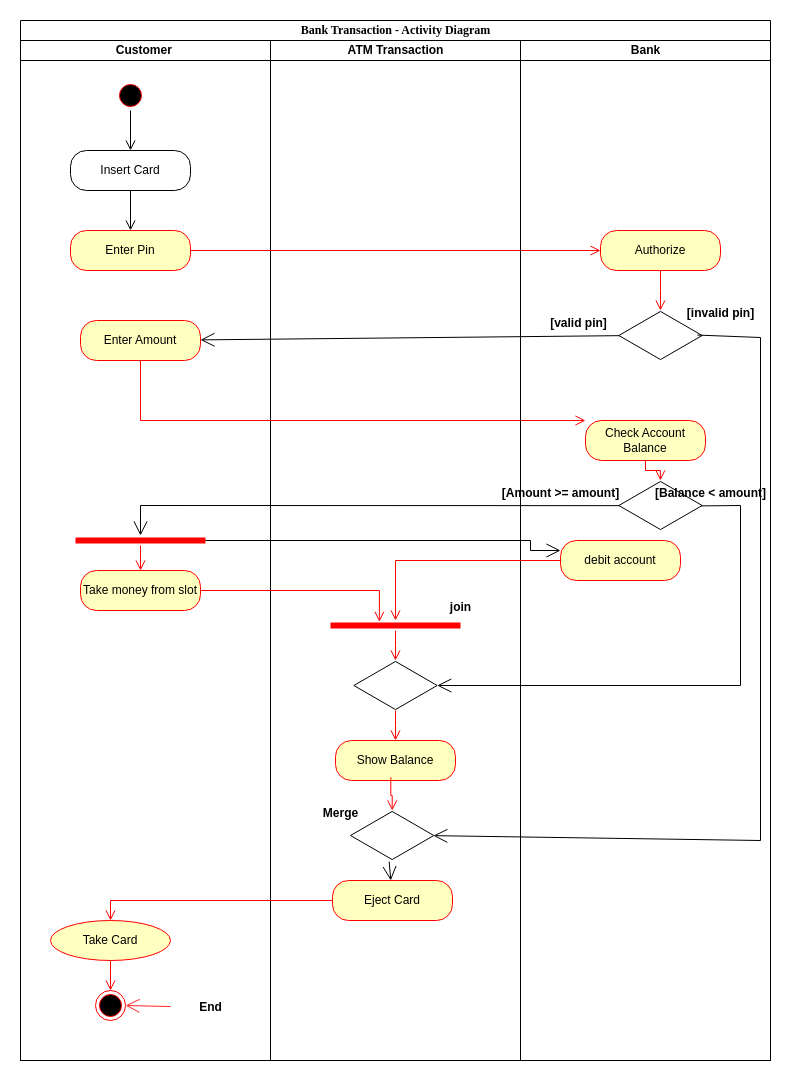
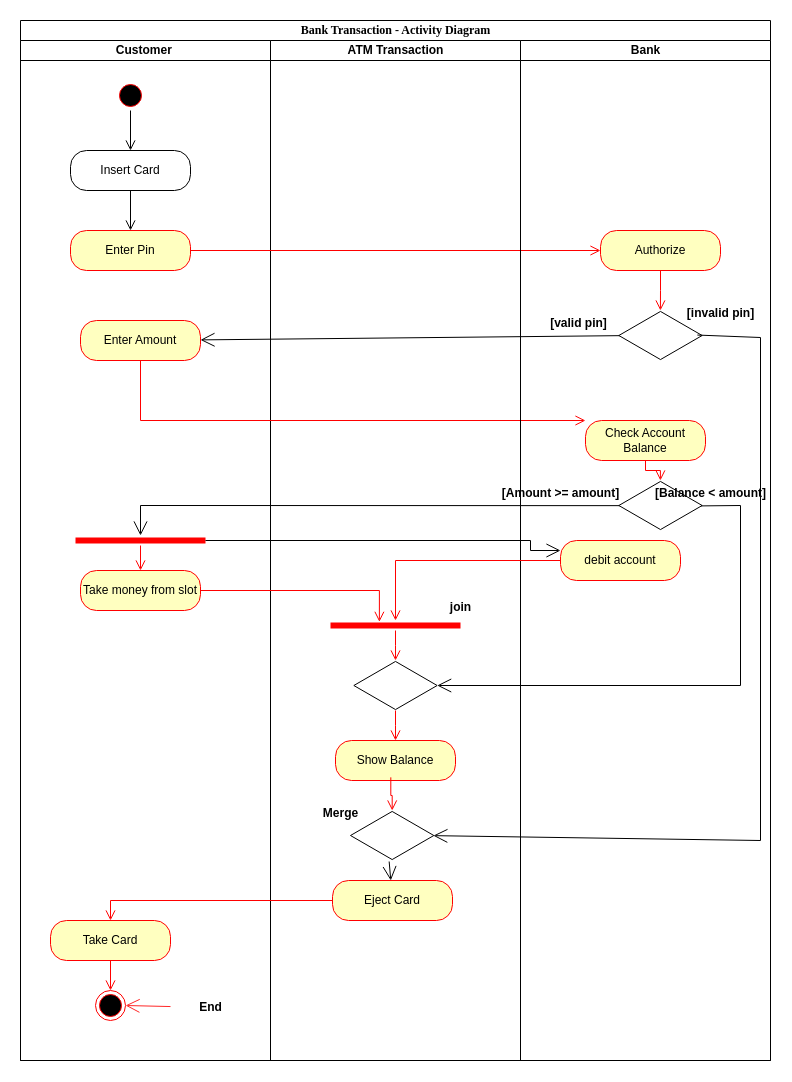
(111, 941) -> (111, 941)
